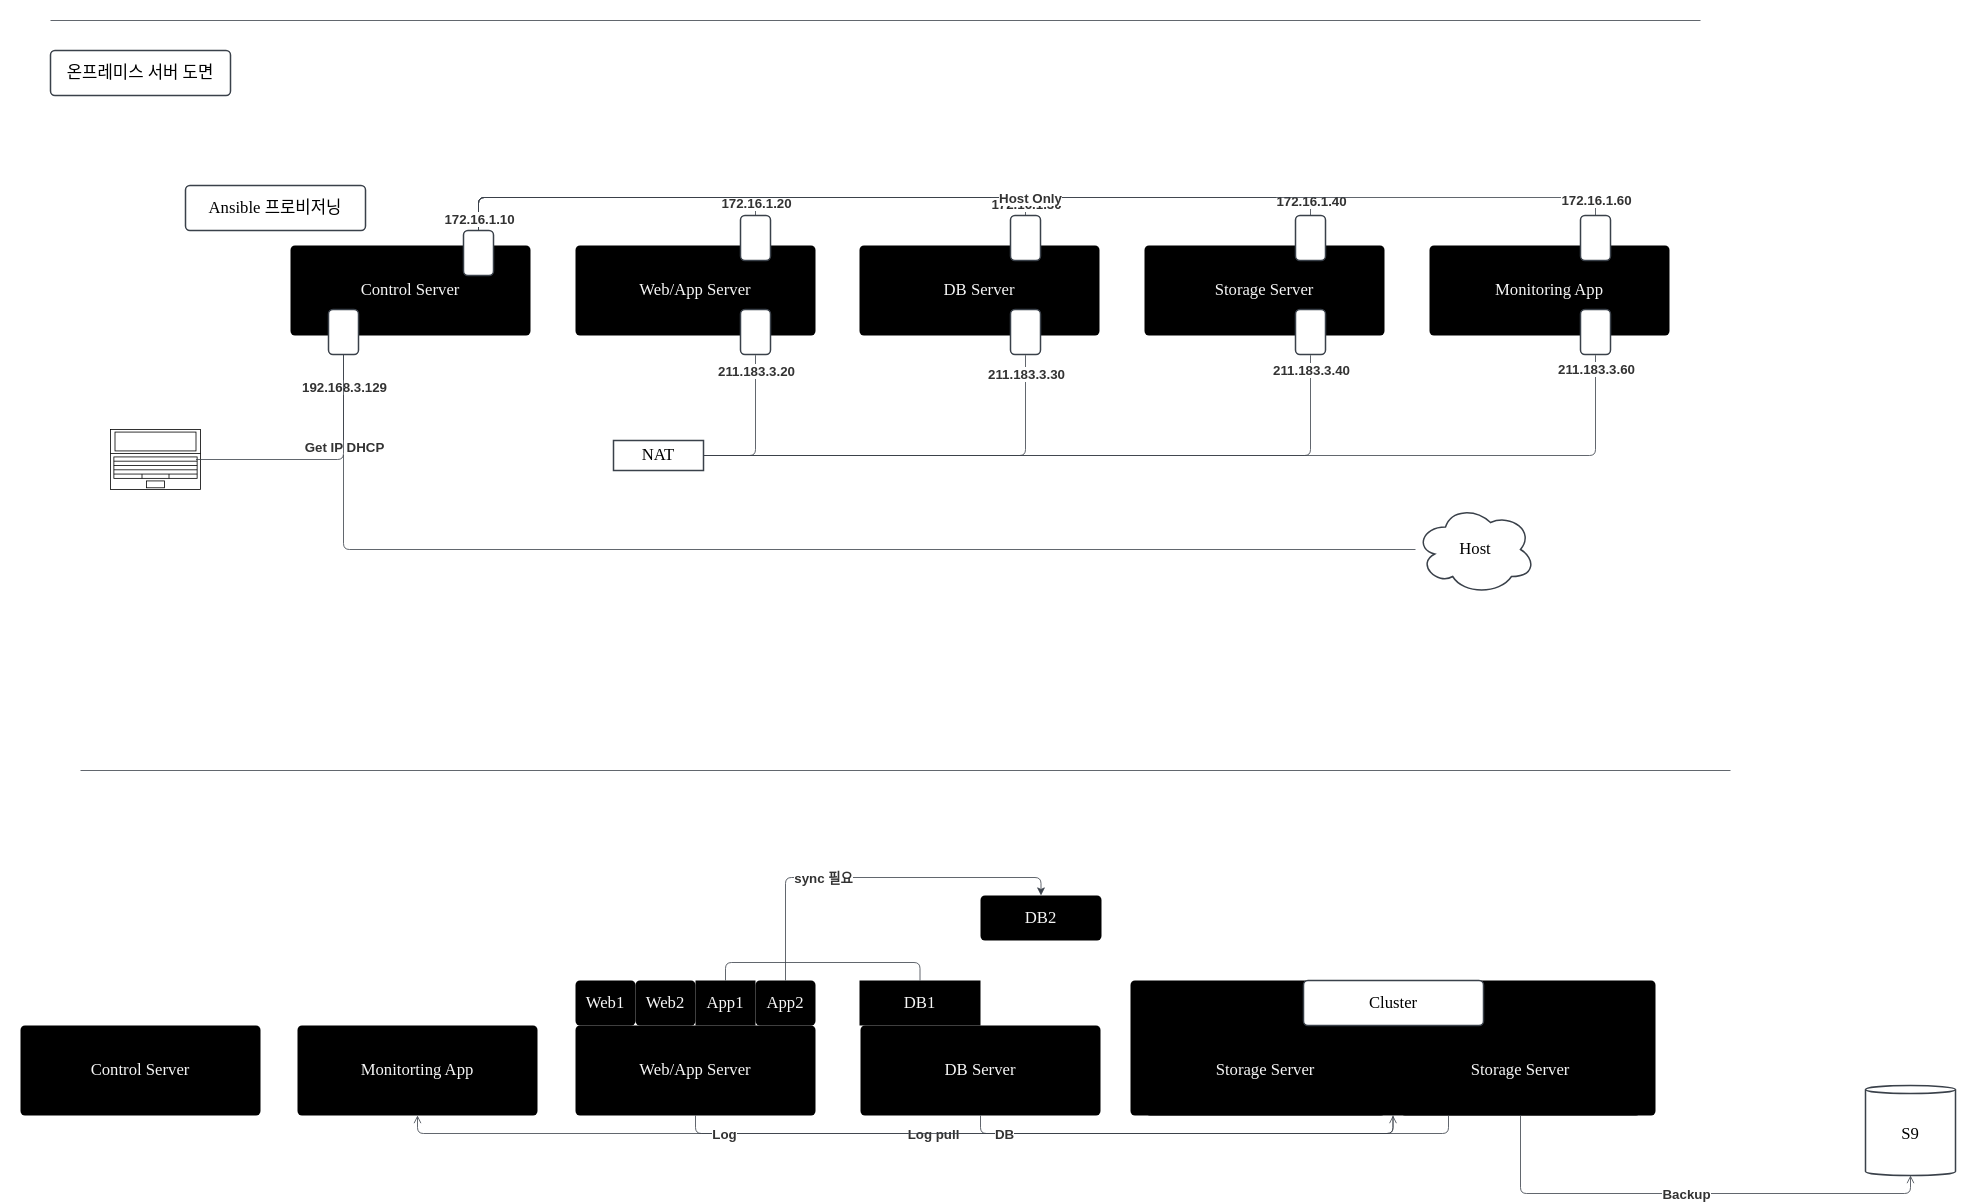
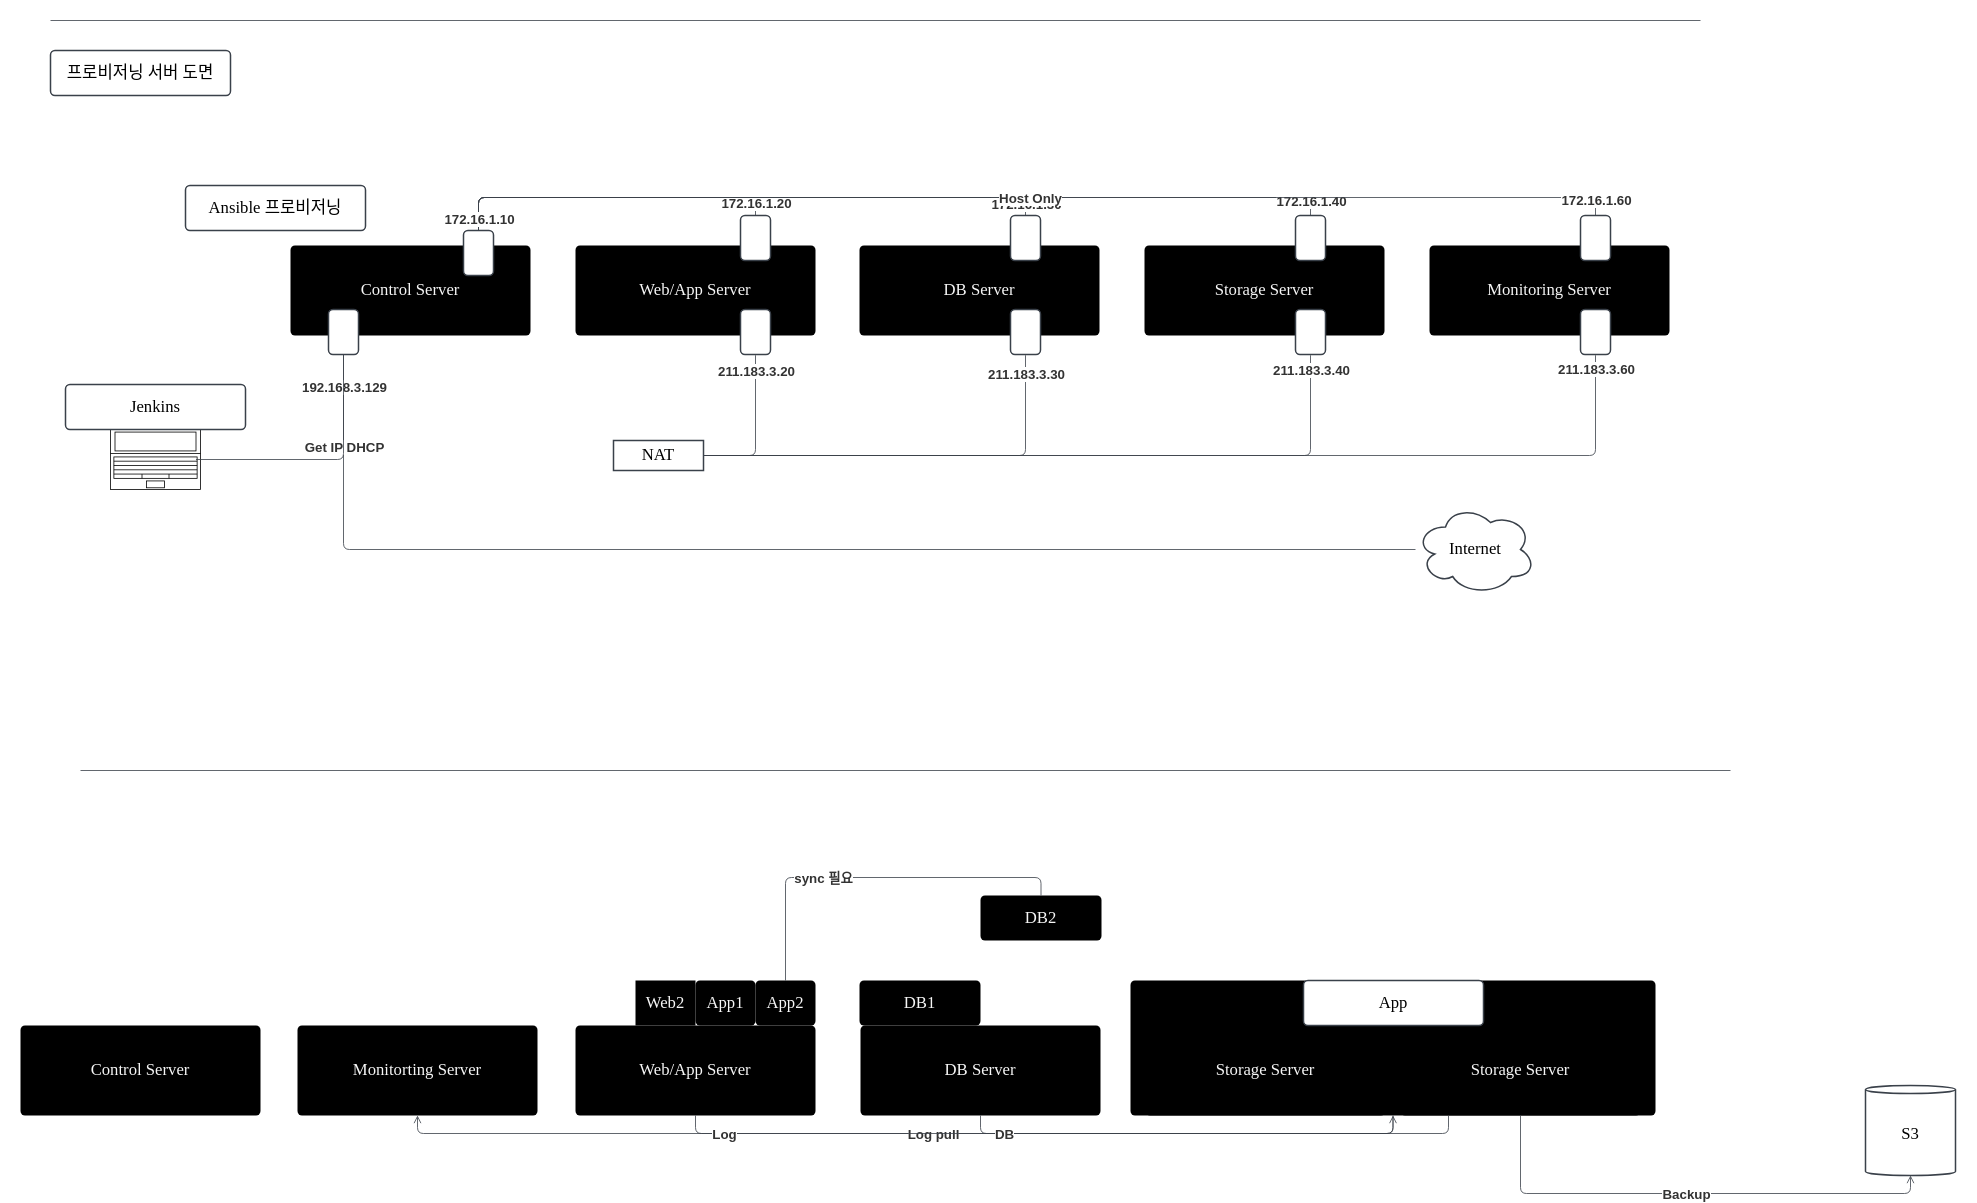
(141, 74) -> (141, 74)
(1550, 291) -> (1550, 291)
none -> (156, 407)
(1476, 550) -> (1476, 550)
(1041, 888) -> (1041, 890)
(823, 963) -> none
(606, 1003) -> none
(666, 1003) -> (666, 1003)
(726, 1003) -> (726, 1003)
(786, 1003) -> (786, 1003)
(920, 1003) -> (920, 1003)
(1394, 1004) -> (1394, 1004)
(418, 1071) -> (418, 1071)
(1911, 1135) -> (1911, 1135)
